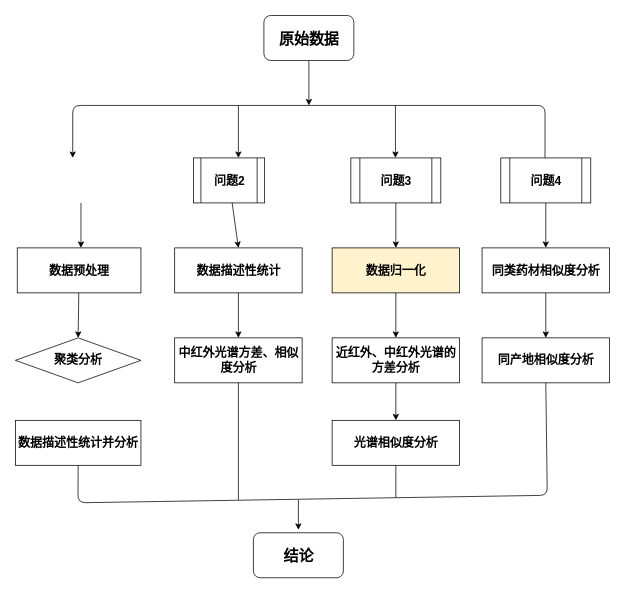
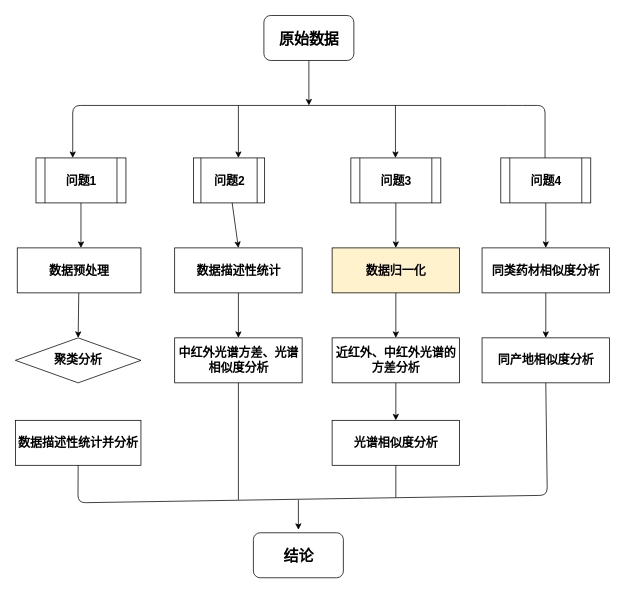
none -> (81, 180)
(239, 360) -> (239, 360)
